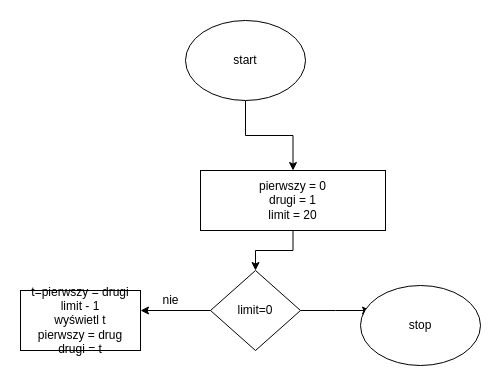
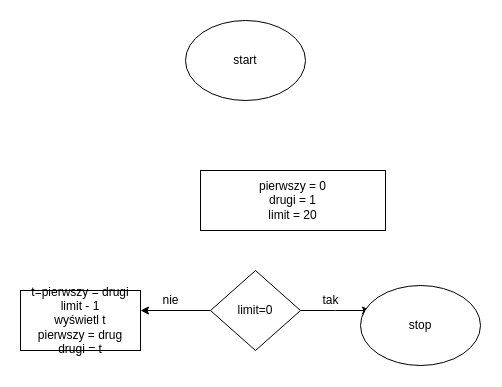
(266, 136) -> none
(278, 251) -> none
none -> (331, 301)
